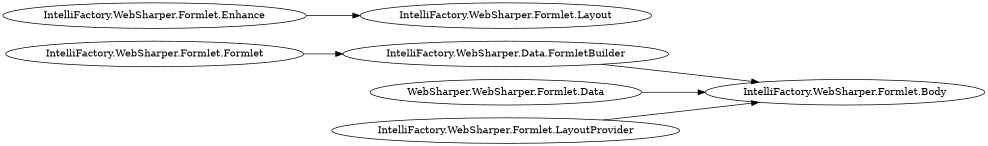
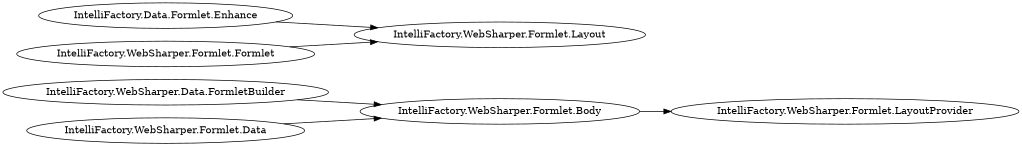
(155, 16) -> (166, 16)
(320, 54) -> (330, 45)
(506, 92) -> (166, 131)
(677, 112) -> (652, 111)
